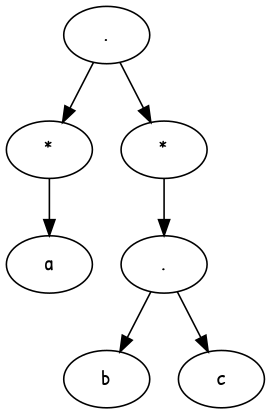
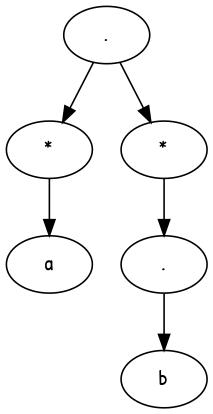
(221, 379) -> none
